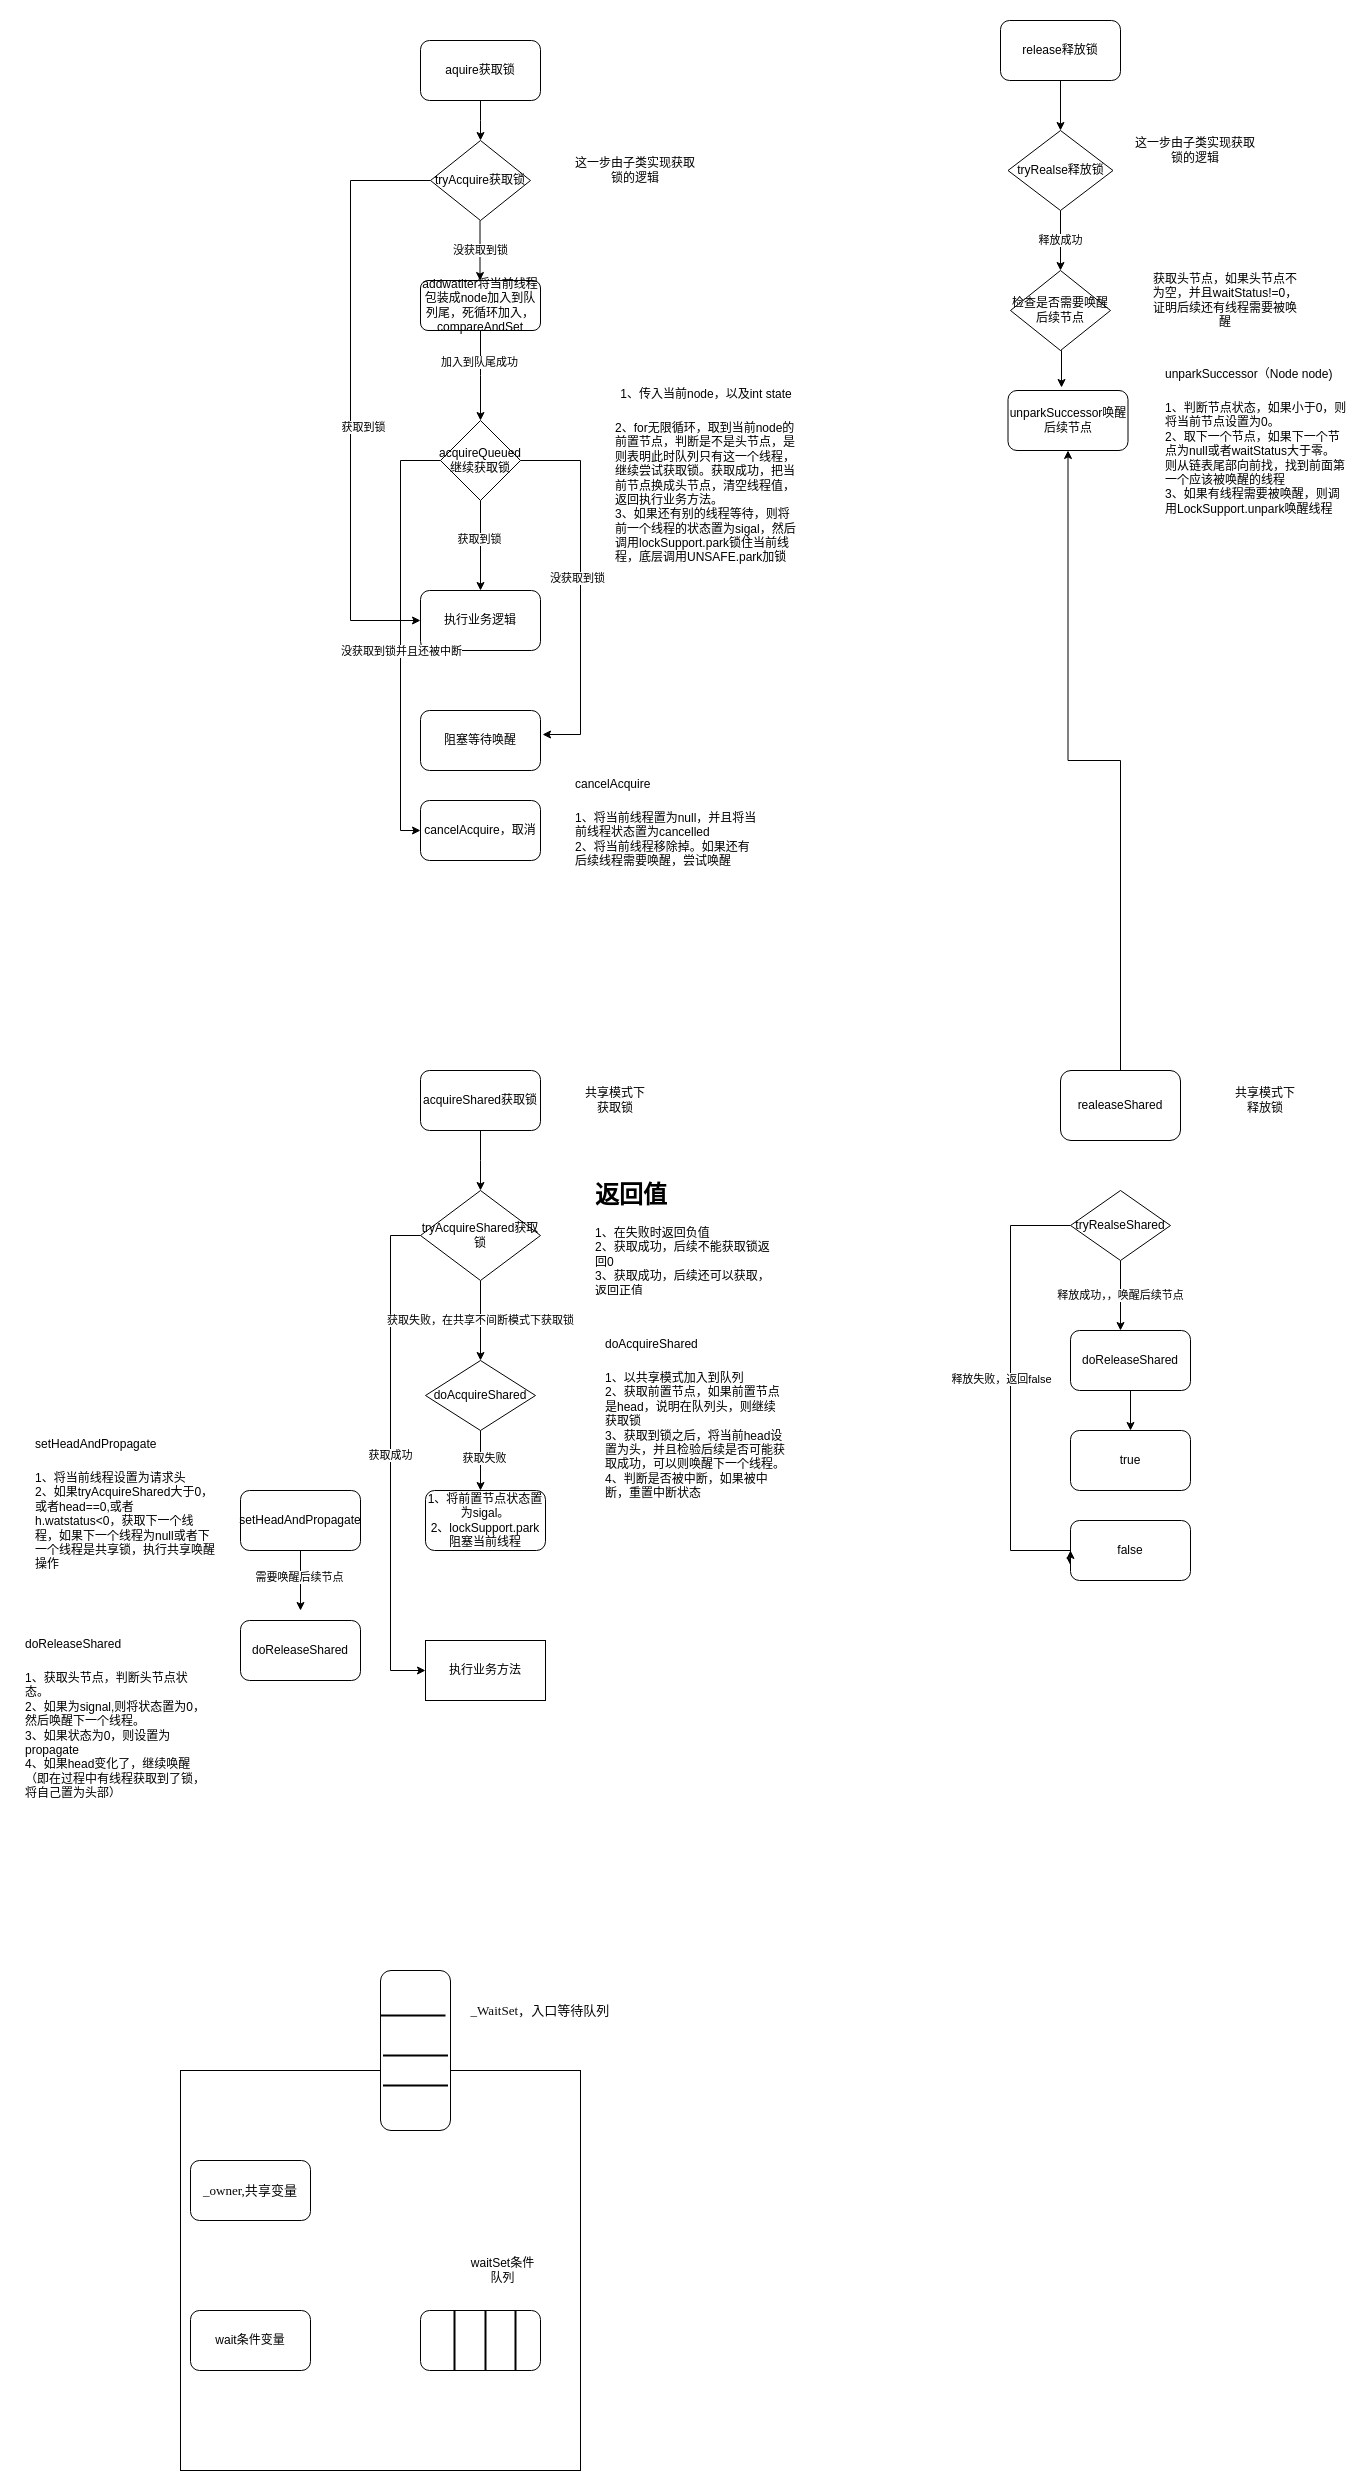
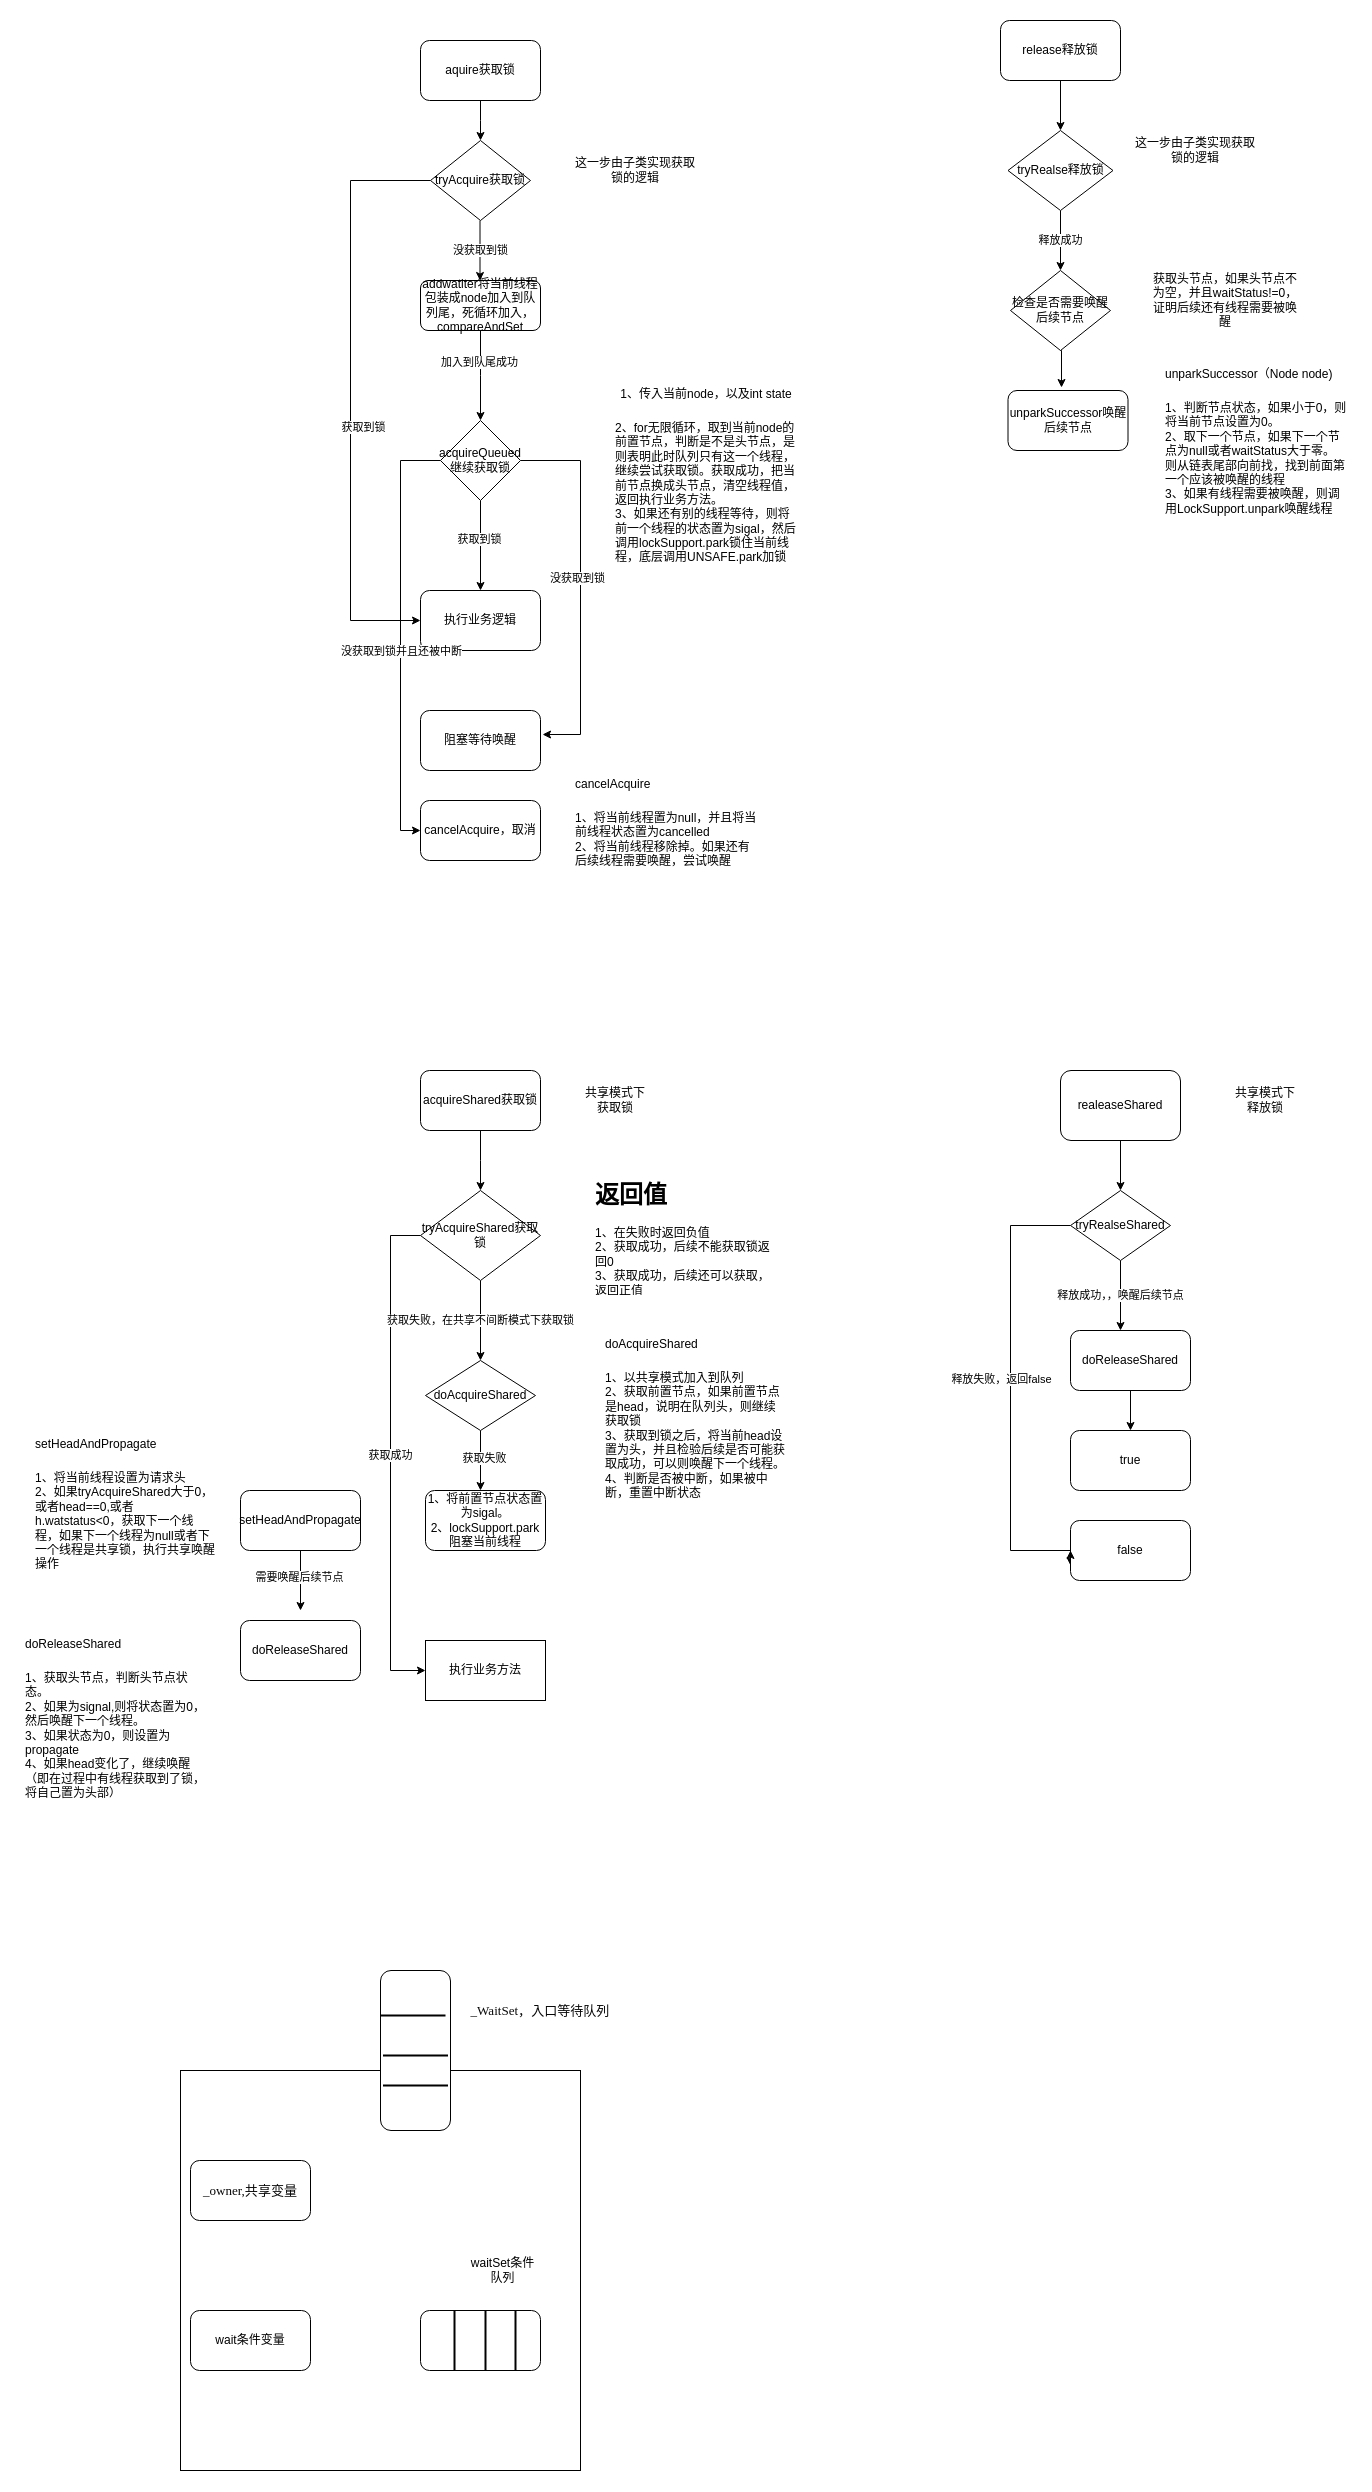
(1098, 761) -> (1121, 1162)
